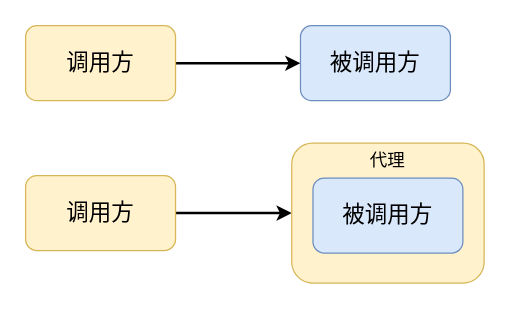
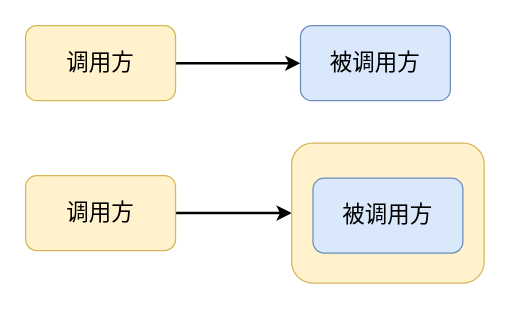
(388, 161) -> none
